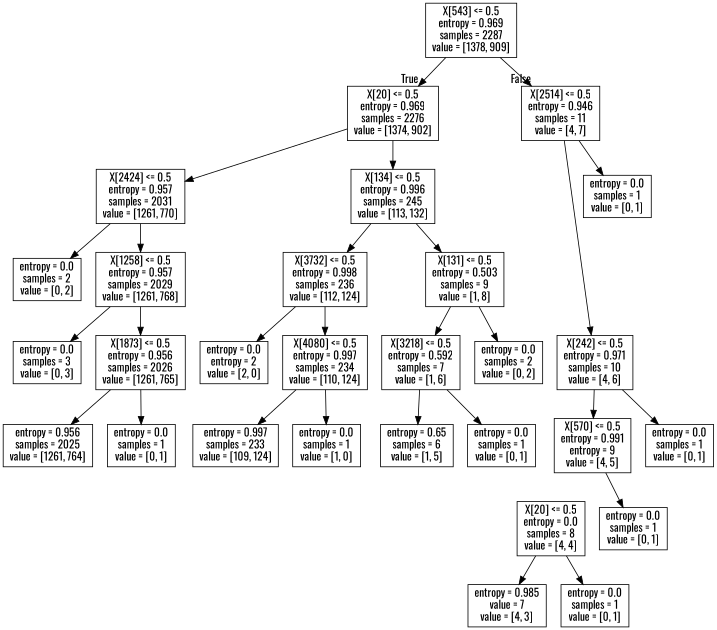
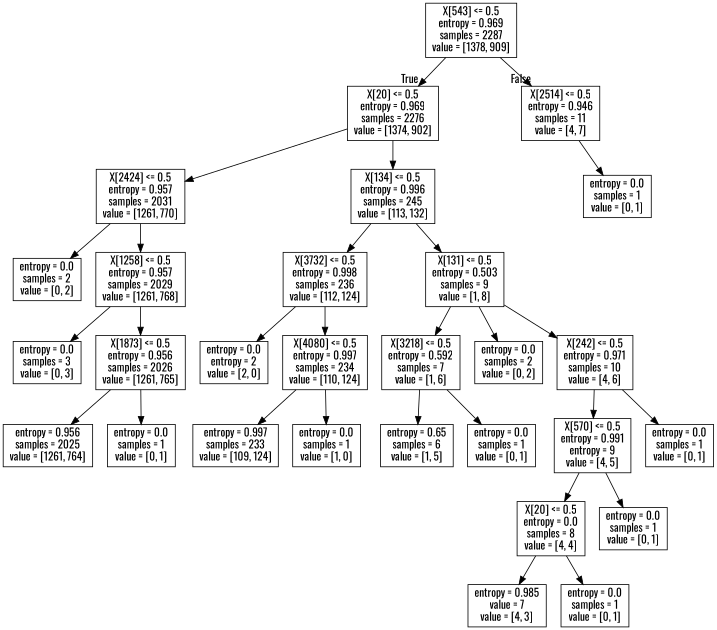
(577, 234) -> (527, 319)
none -> (574, 483)
